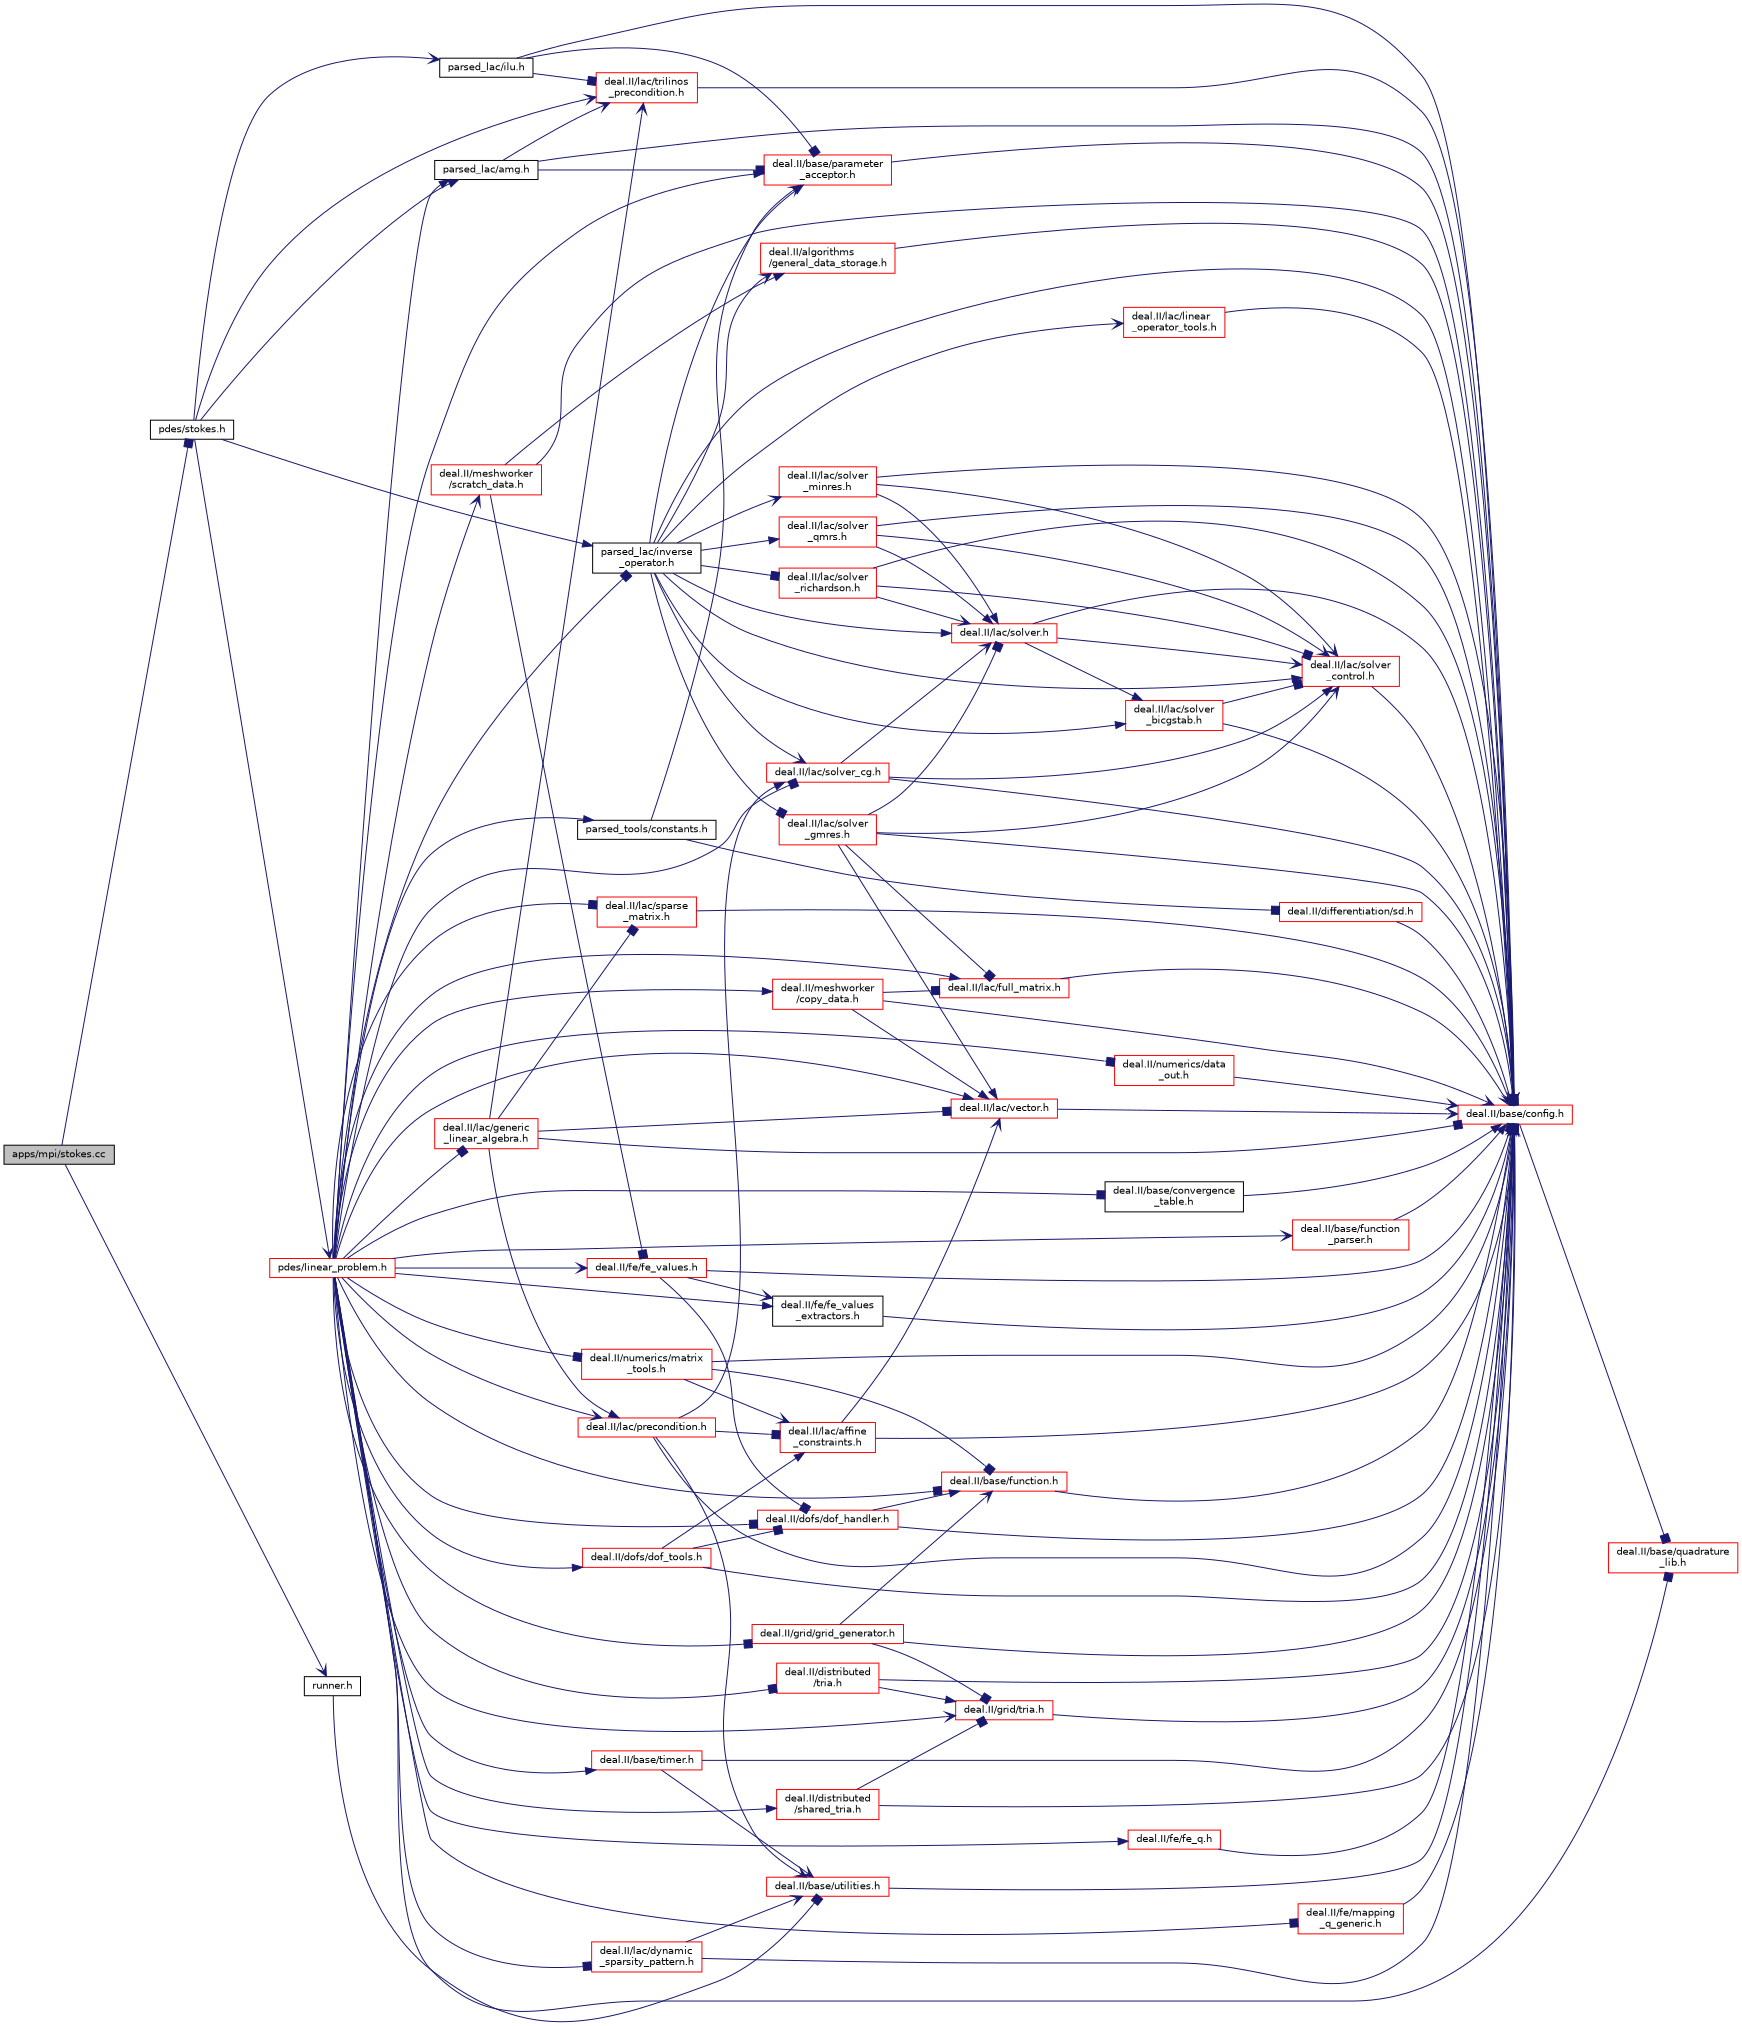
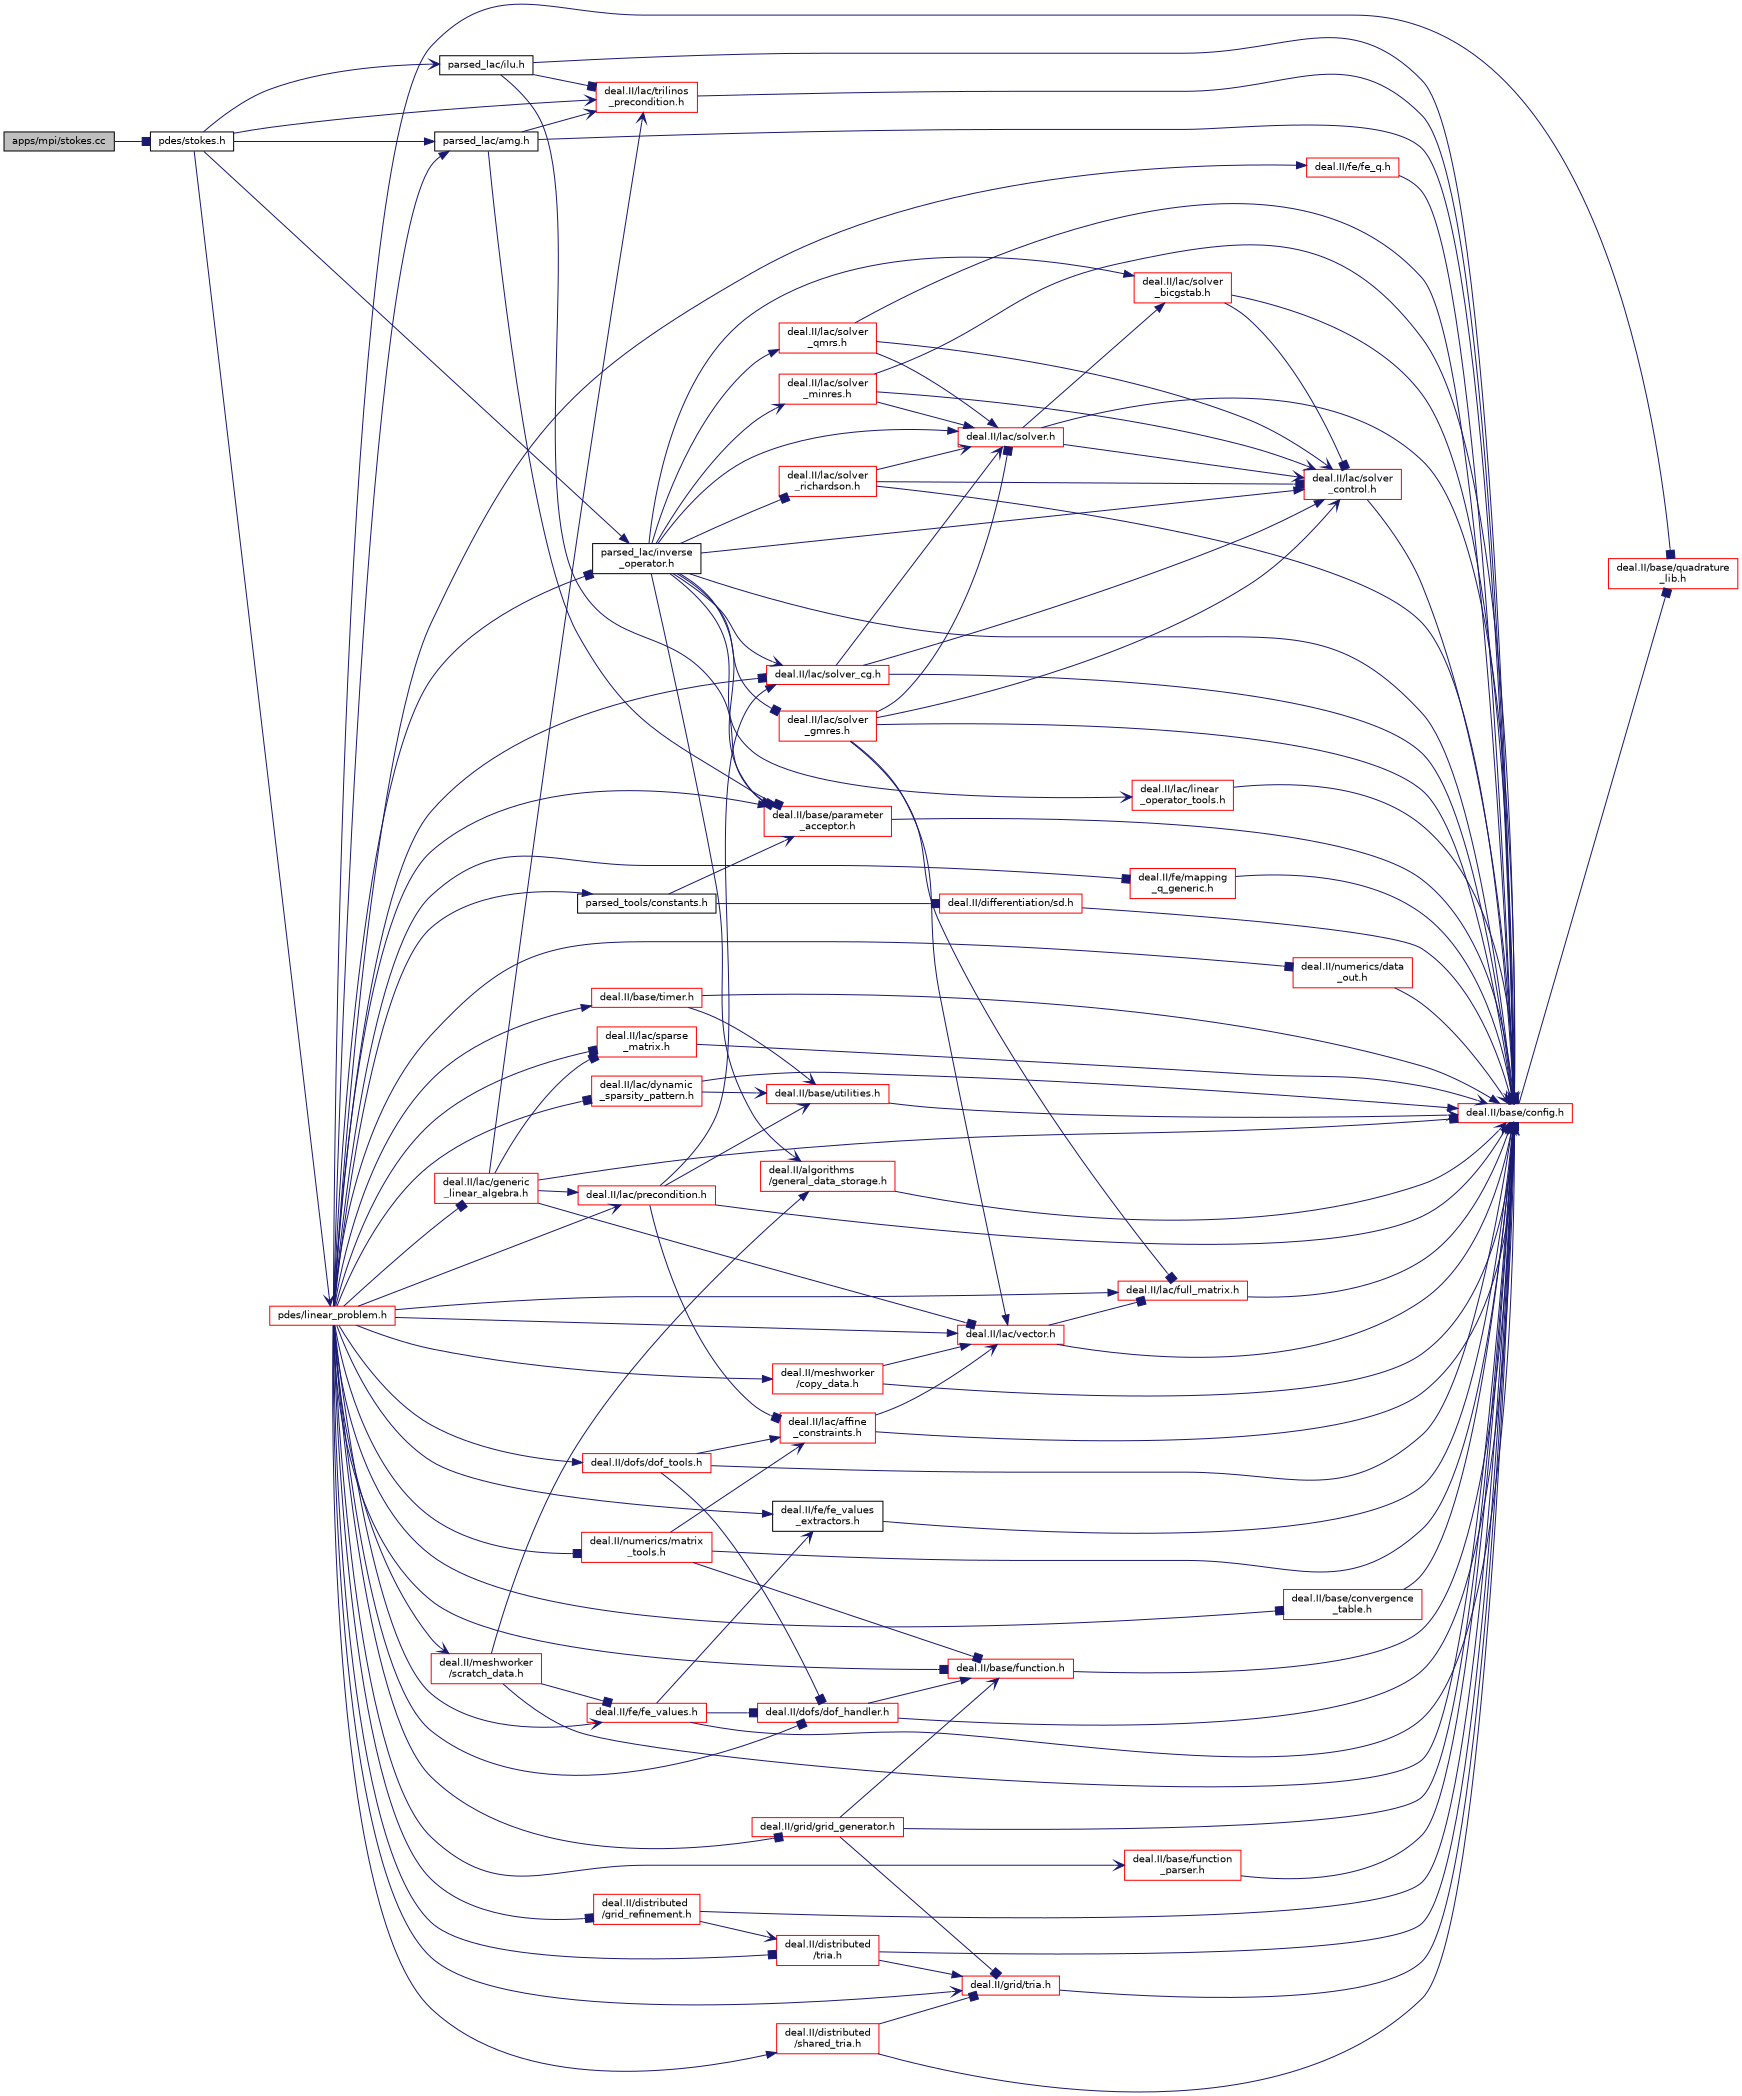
(906, 992) -> (1092, 1314)
(1174, 1197) -> (1353, 1605)
(332, 1686) -> none
none -> (647, 1909)
